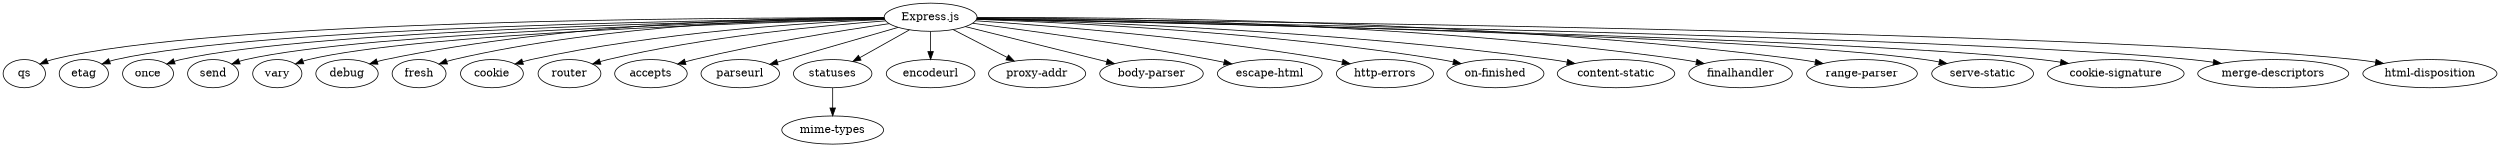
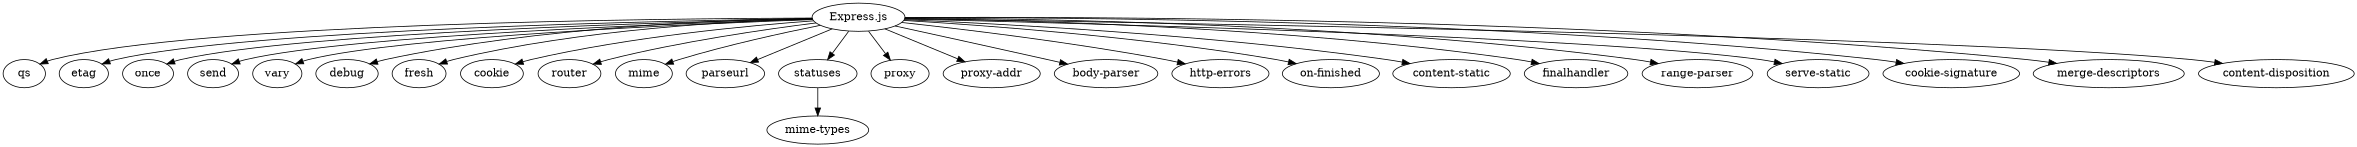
(651, 74) -> (644, 74)
(931, 74) -> (900, 74)
(1270, 74) -> none
(2430, 74) -> (2276, 74)
